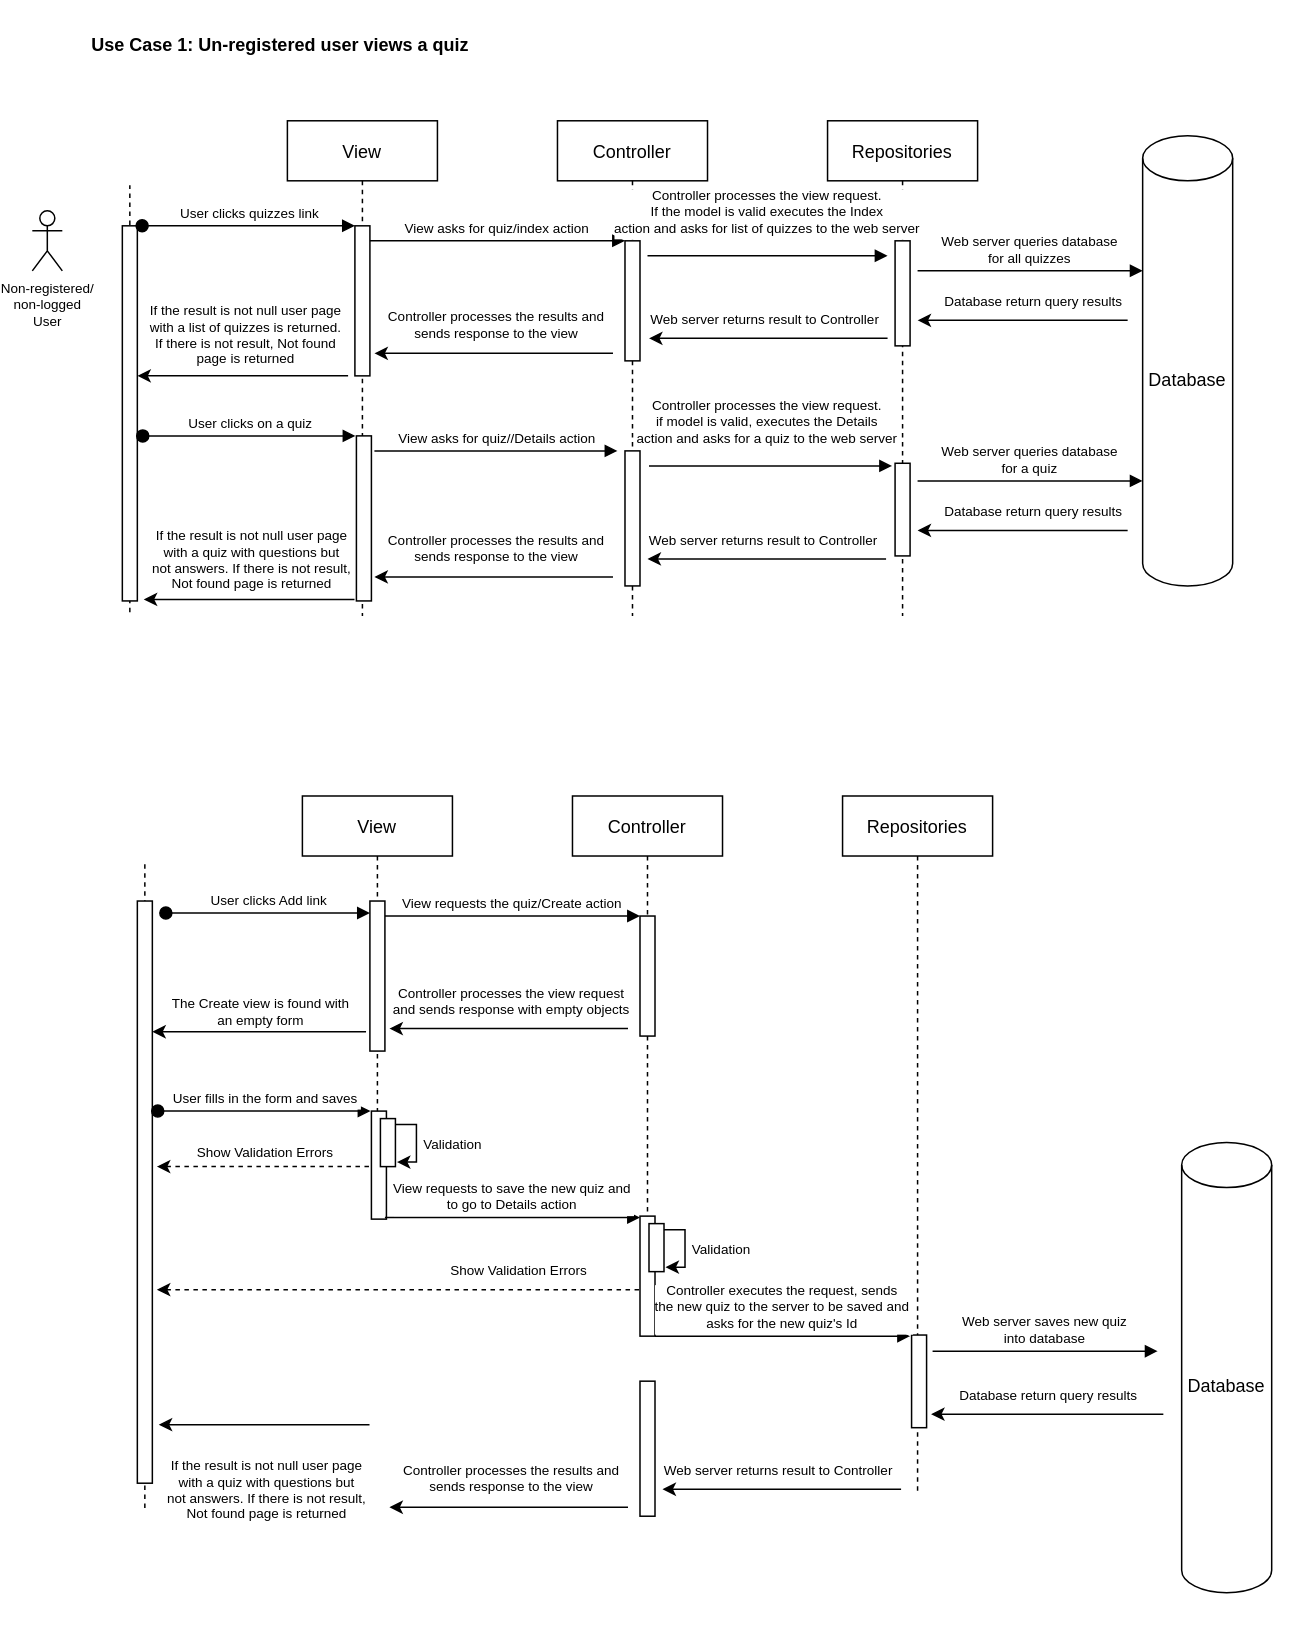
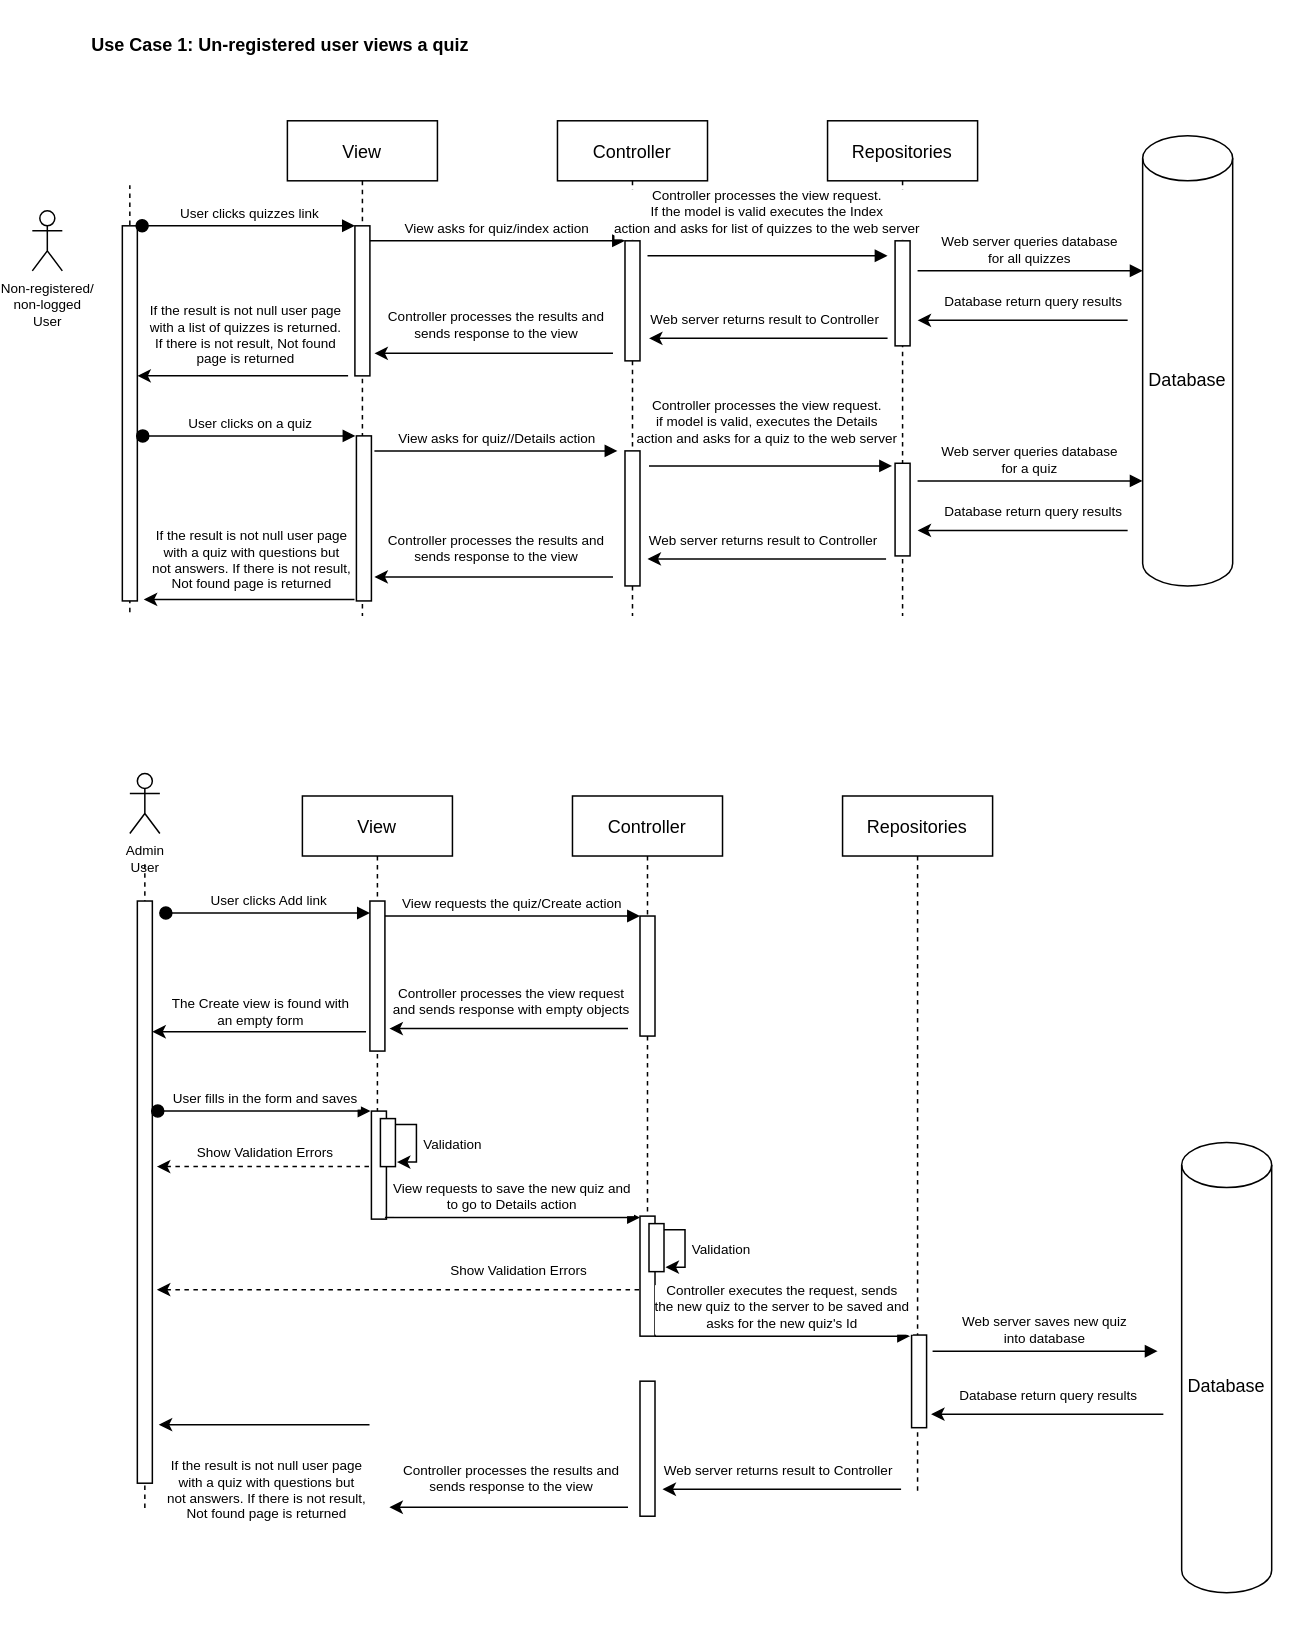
none -> (145, 803)
